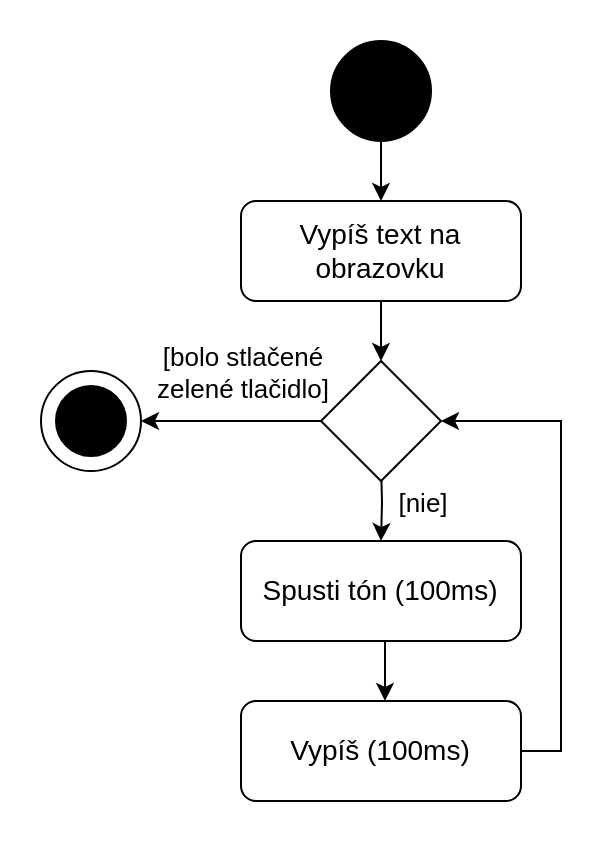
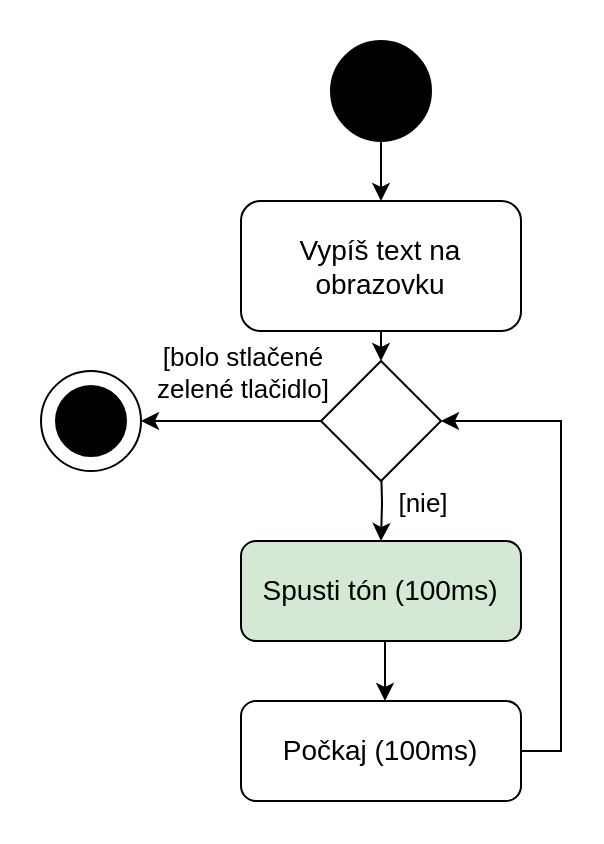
(381, 251) -> (381, 266)
(381, 591) -> (381, 591)
(381, 751) -> (381, 751)
